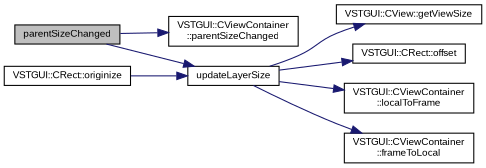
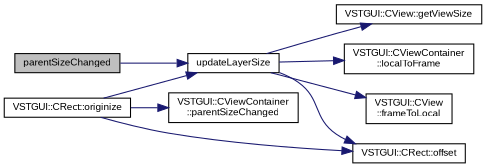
(139, 33) -> (144, 108)
none -> (220, 140)
(409, 148) -> (409, 109)
